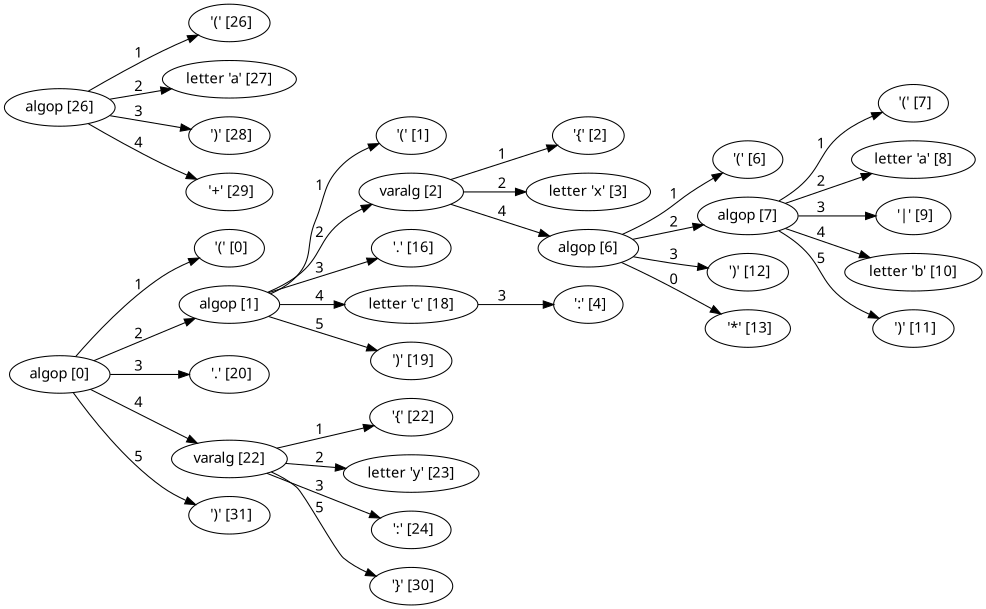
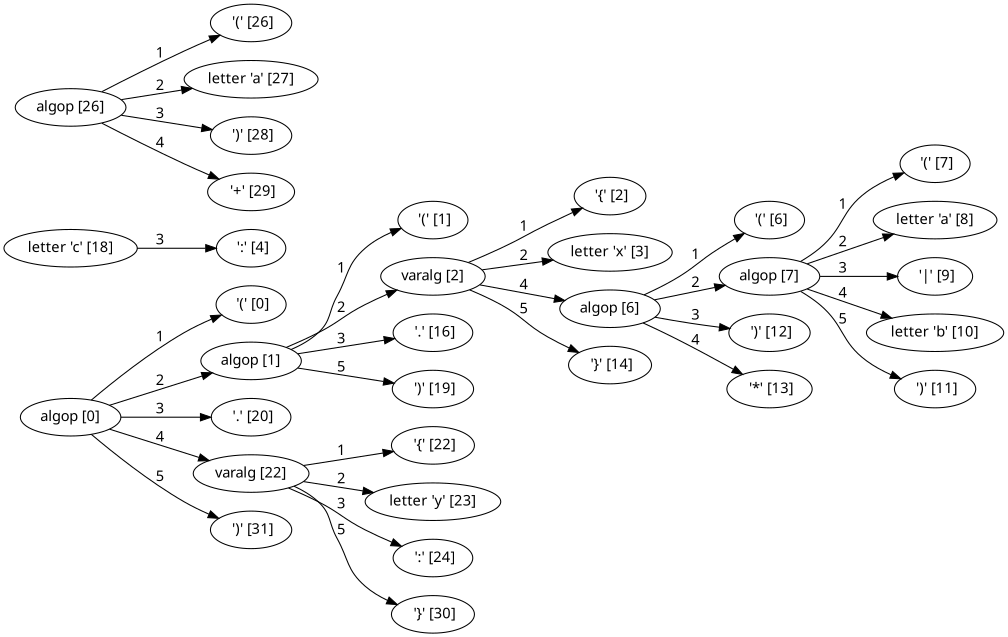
(674, 280) -> (696, 341)
(307, 305) -> none
none -> (610, 365)
